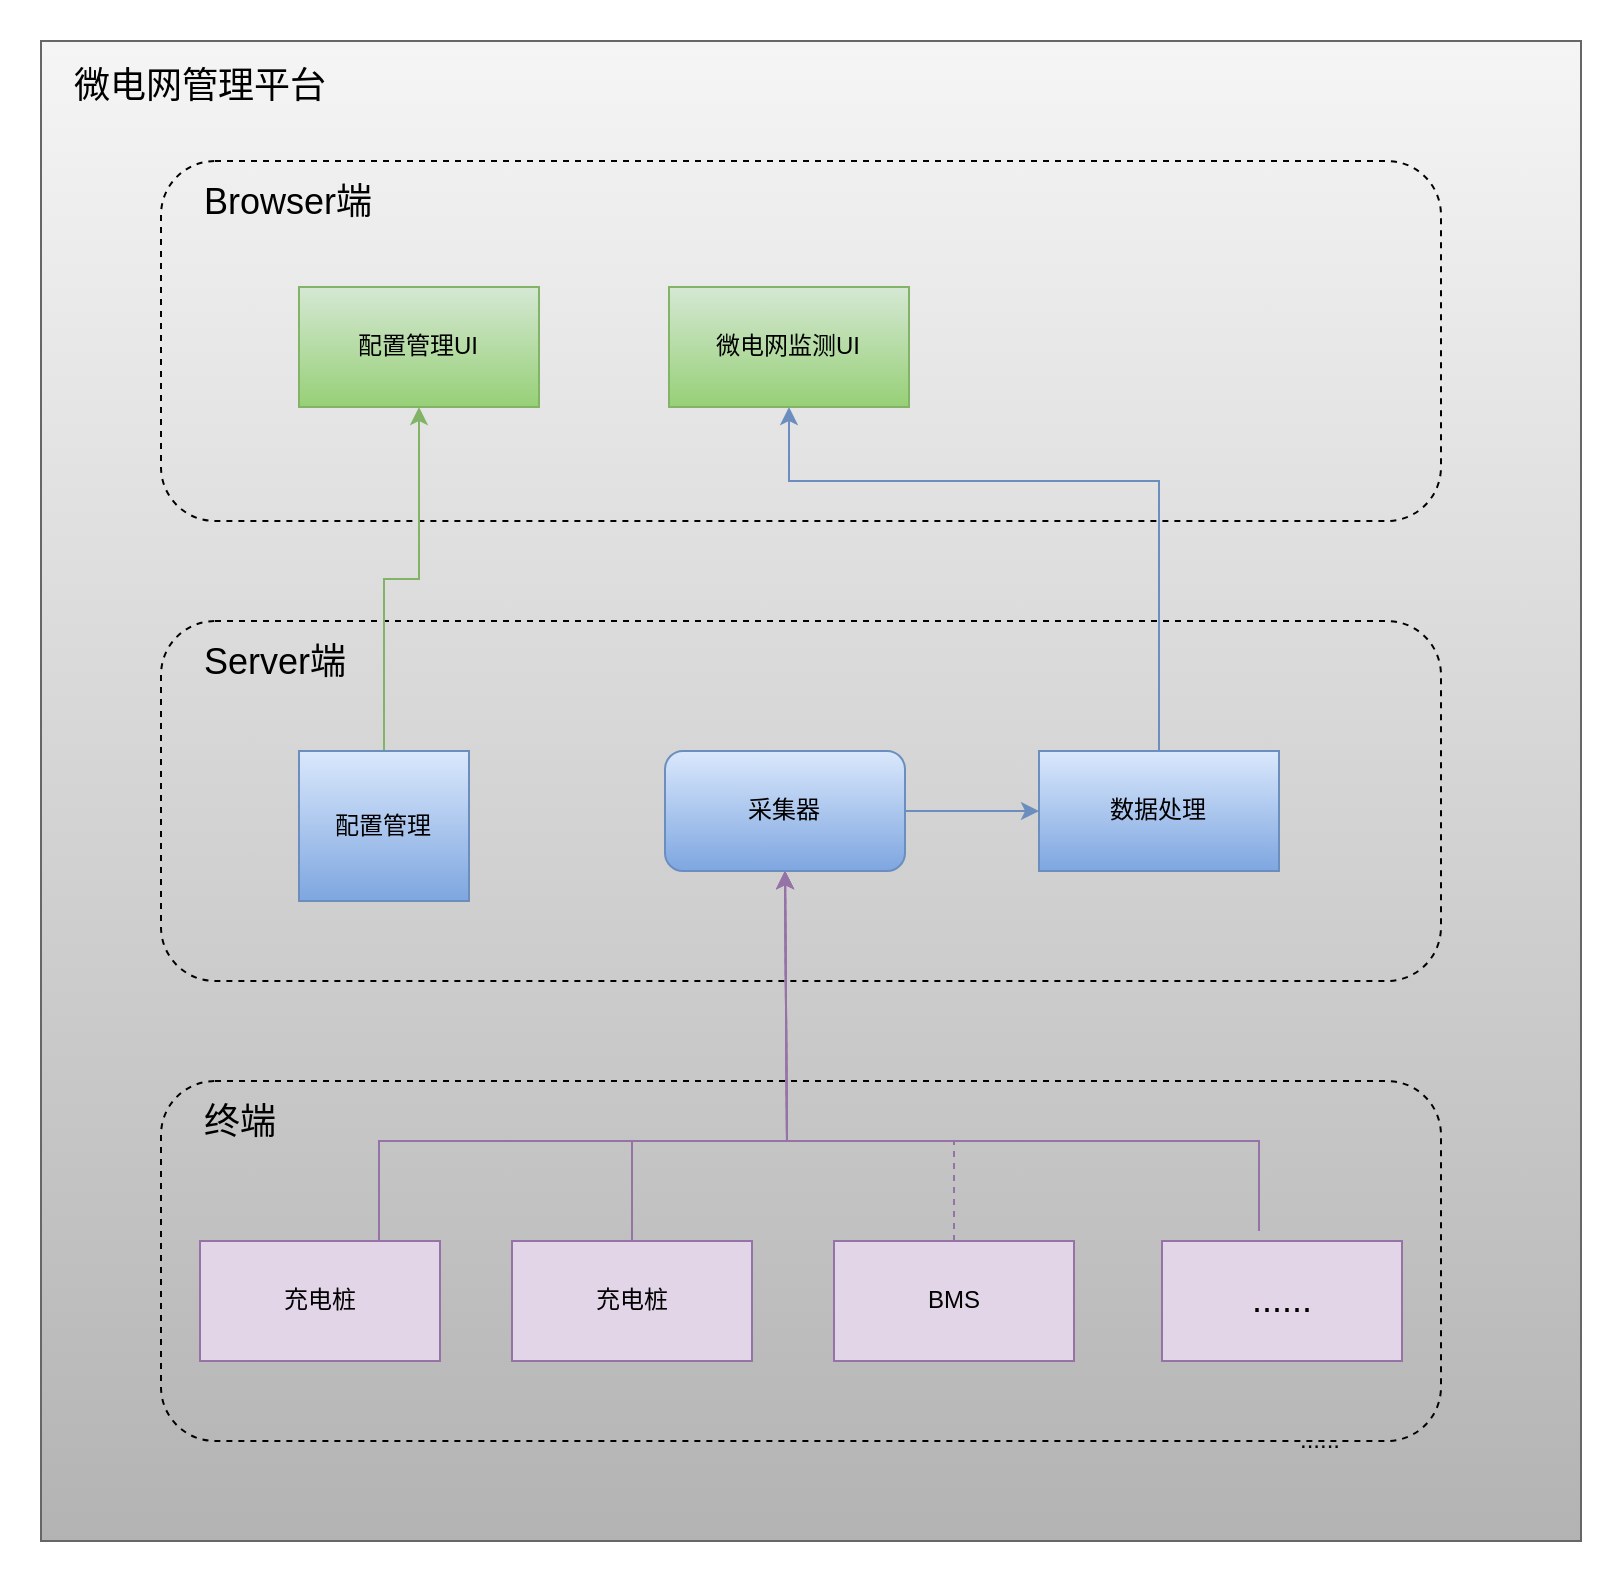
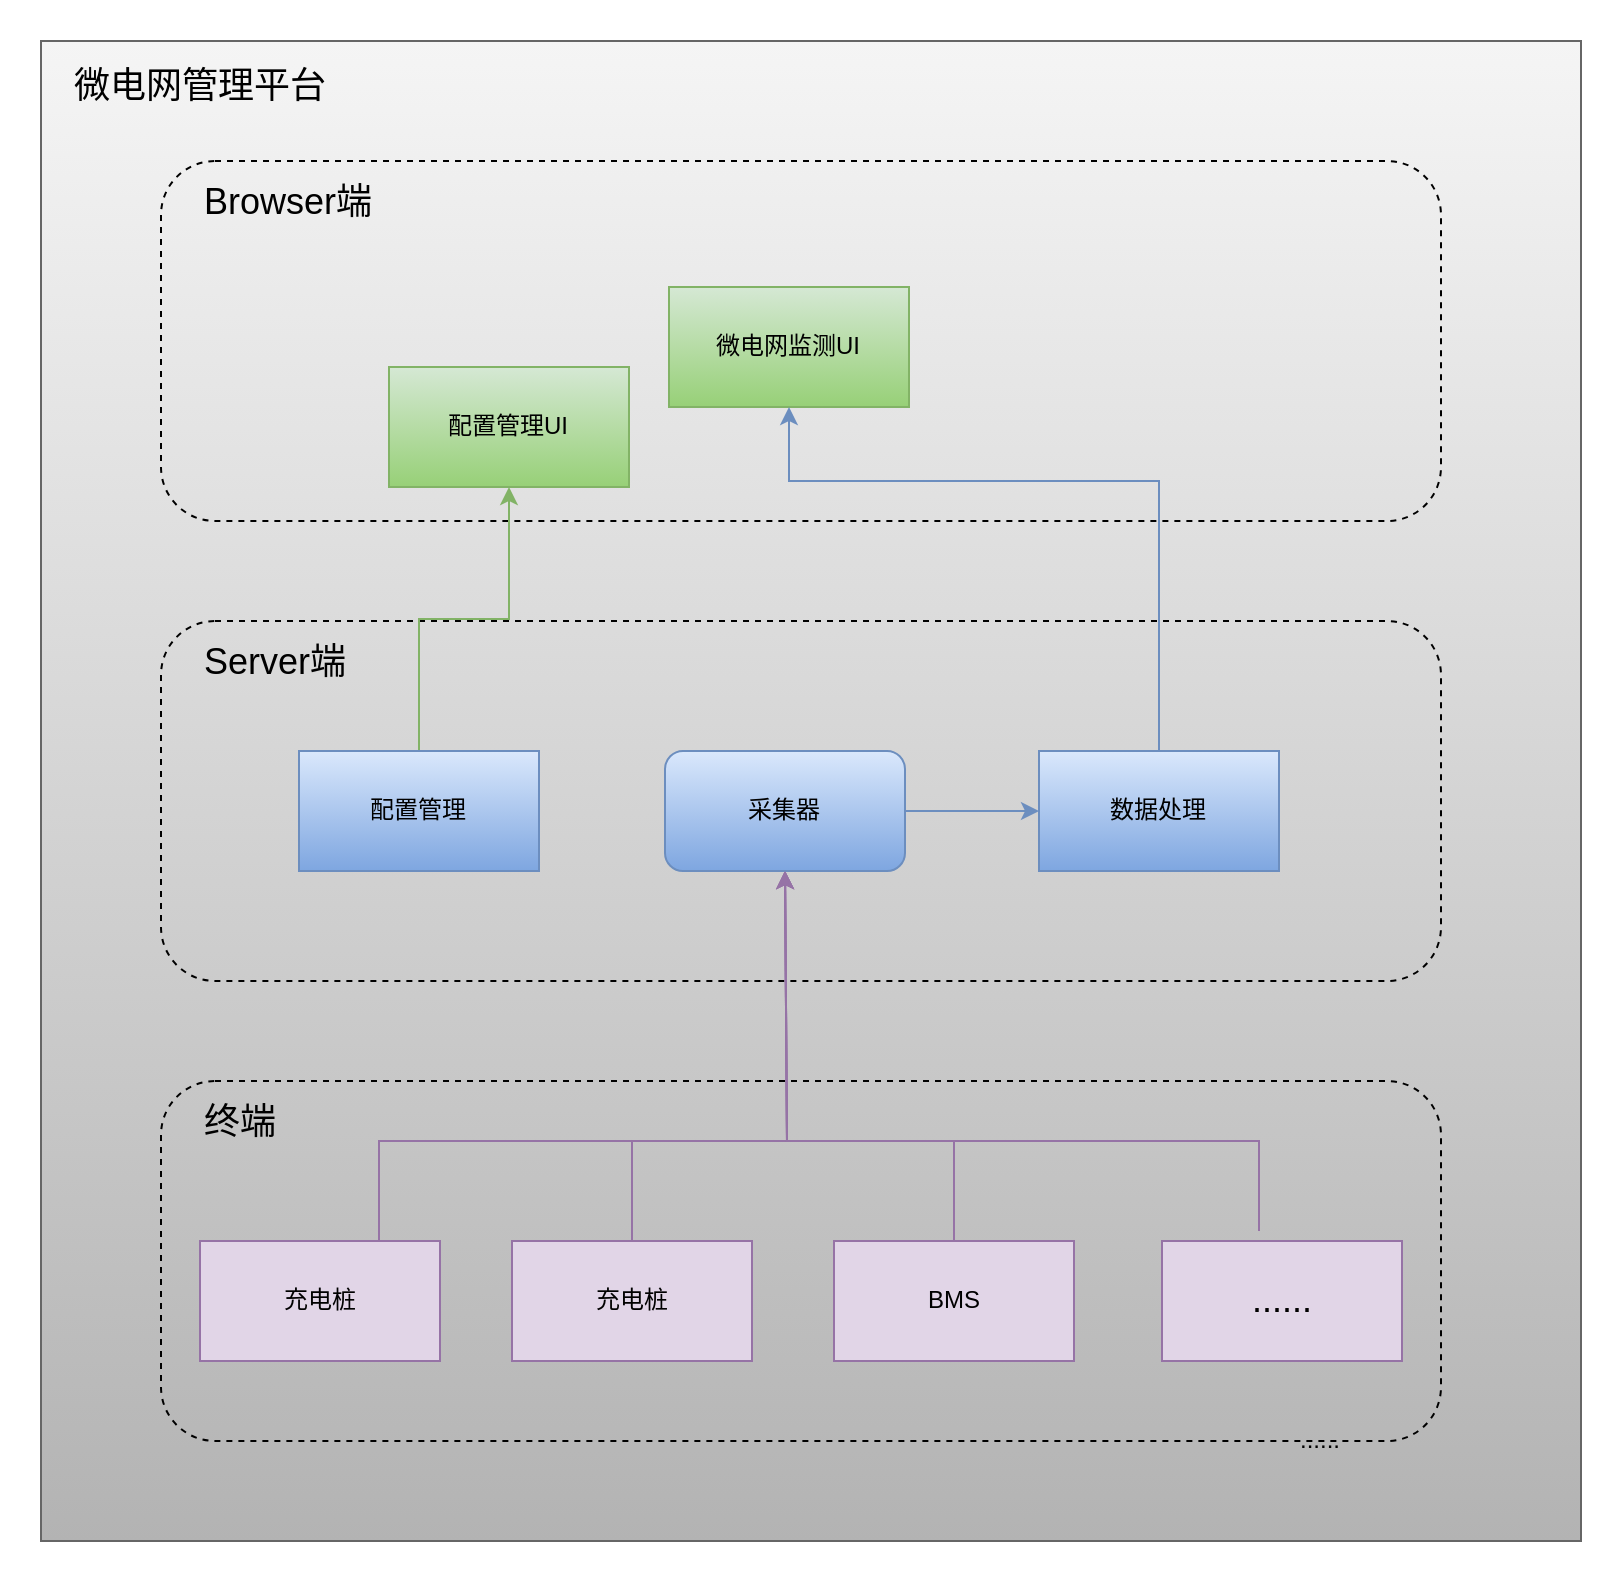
(419, 347) -> (509, 427)
(384, 826) -> (419, 811)
(954, 1191) -> (954, 1191)
